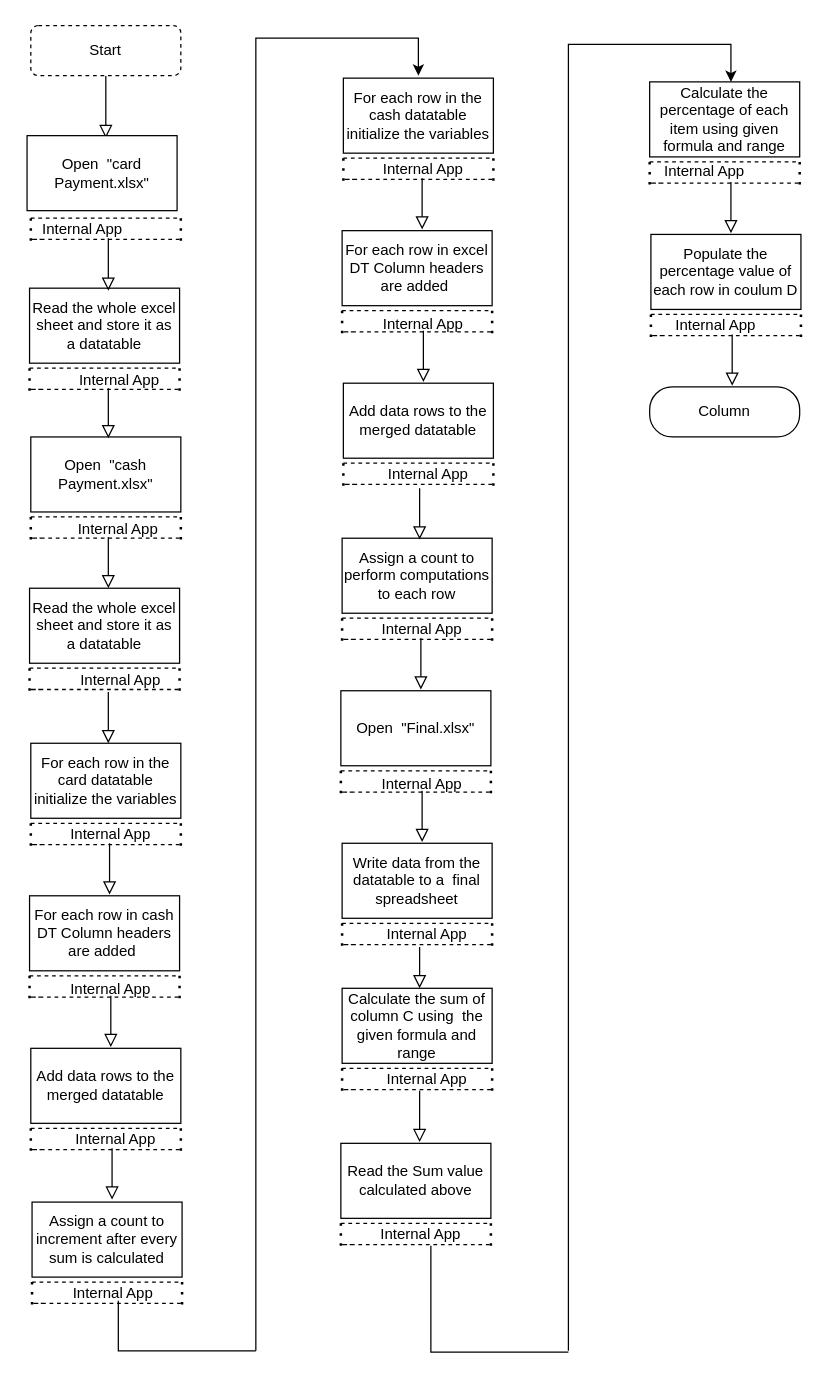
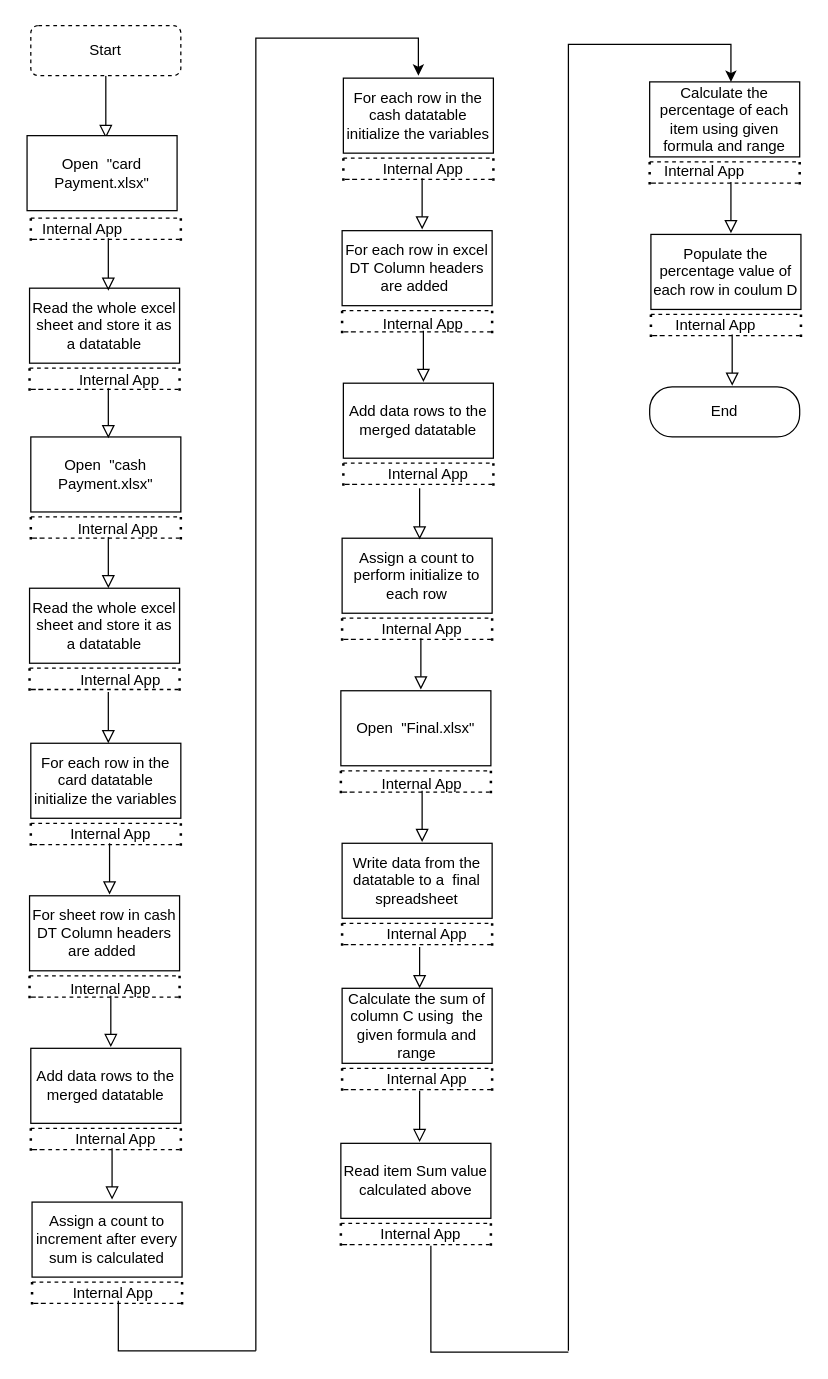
(724, 412) -> (724, 412)
(417, 576) -> (417, 576)
(104, 933) -> (104, 933)
(416, 1181) -> (416, 1181)
